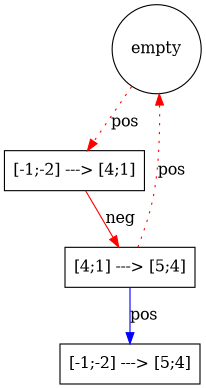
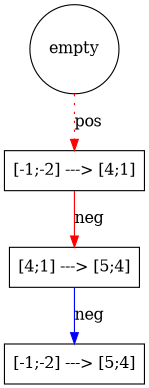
(156, 177) -> none
(144, 316) -> (89, 316)
